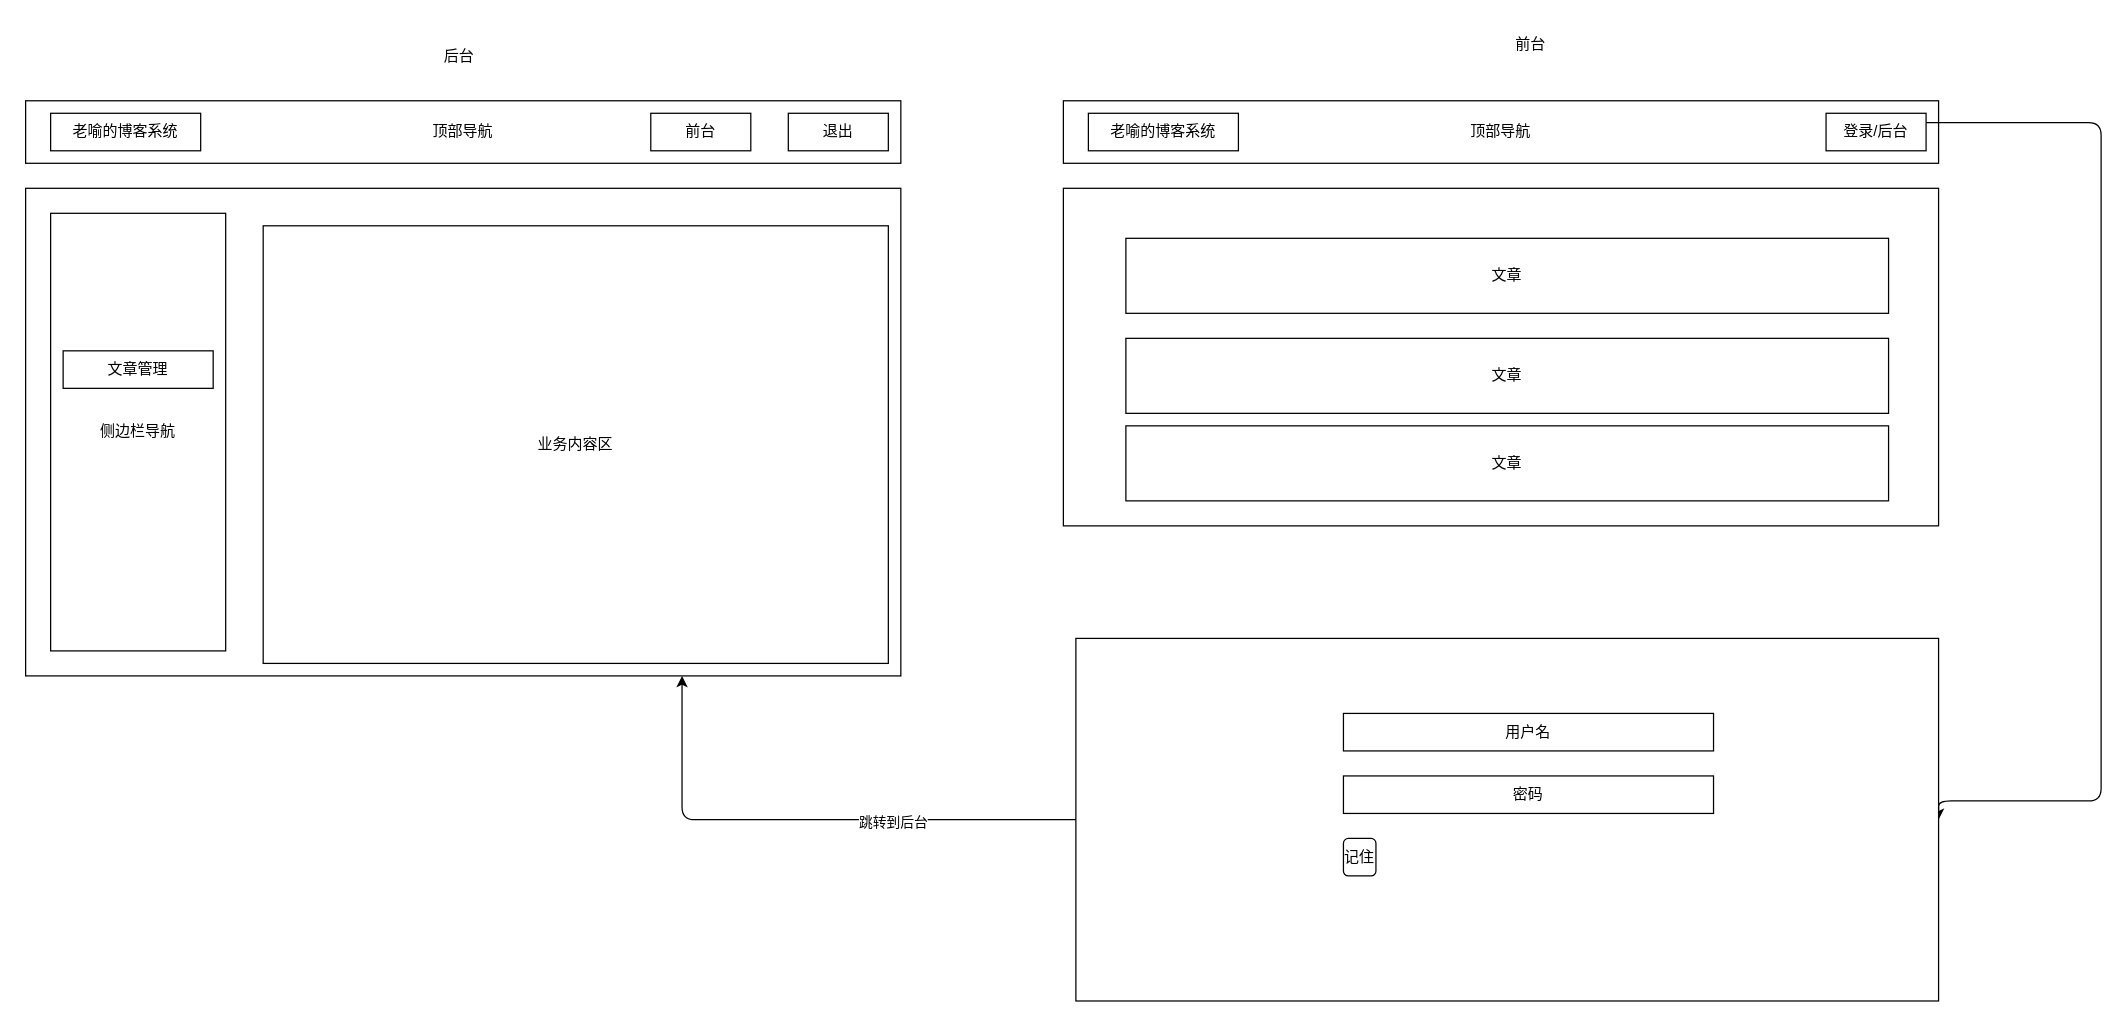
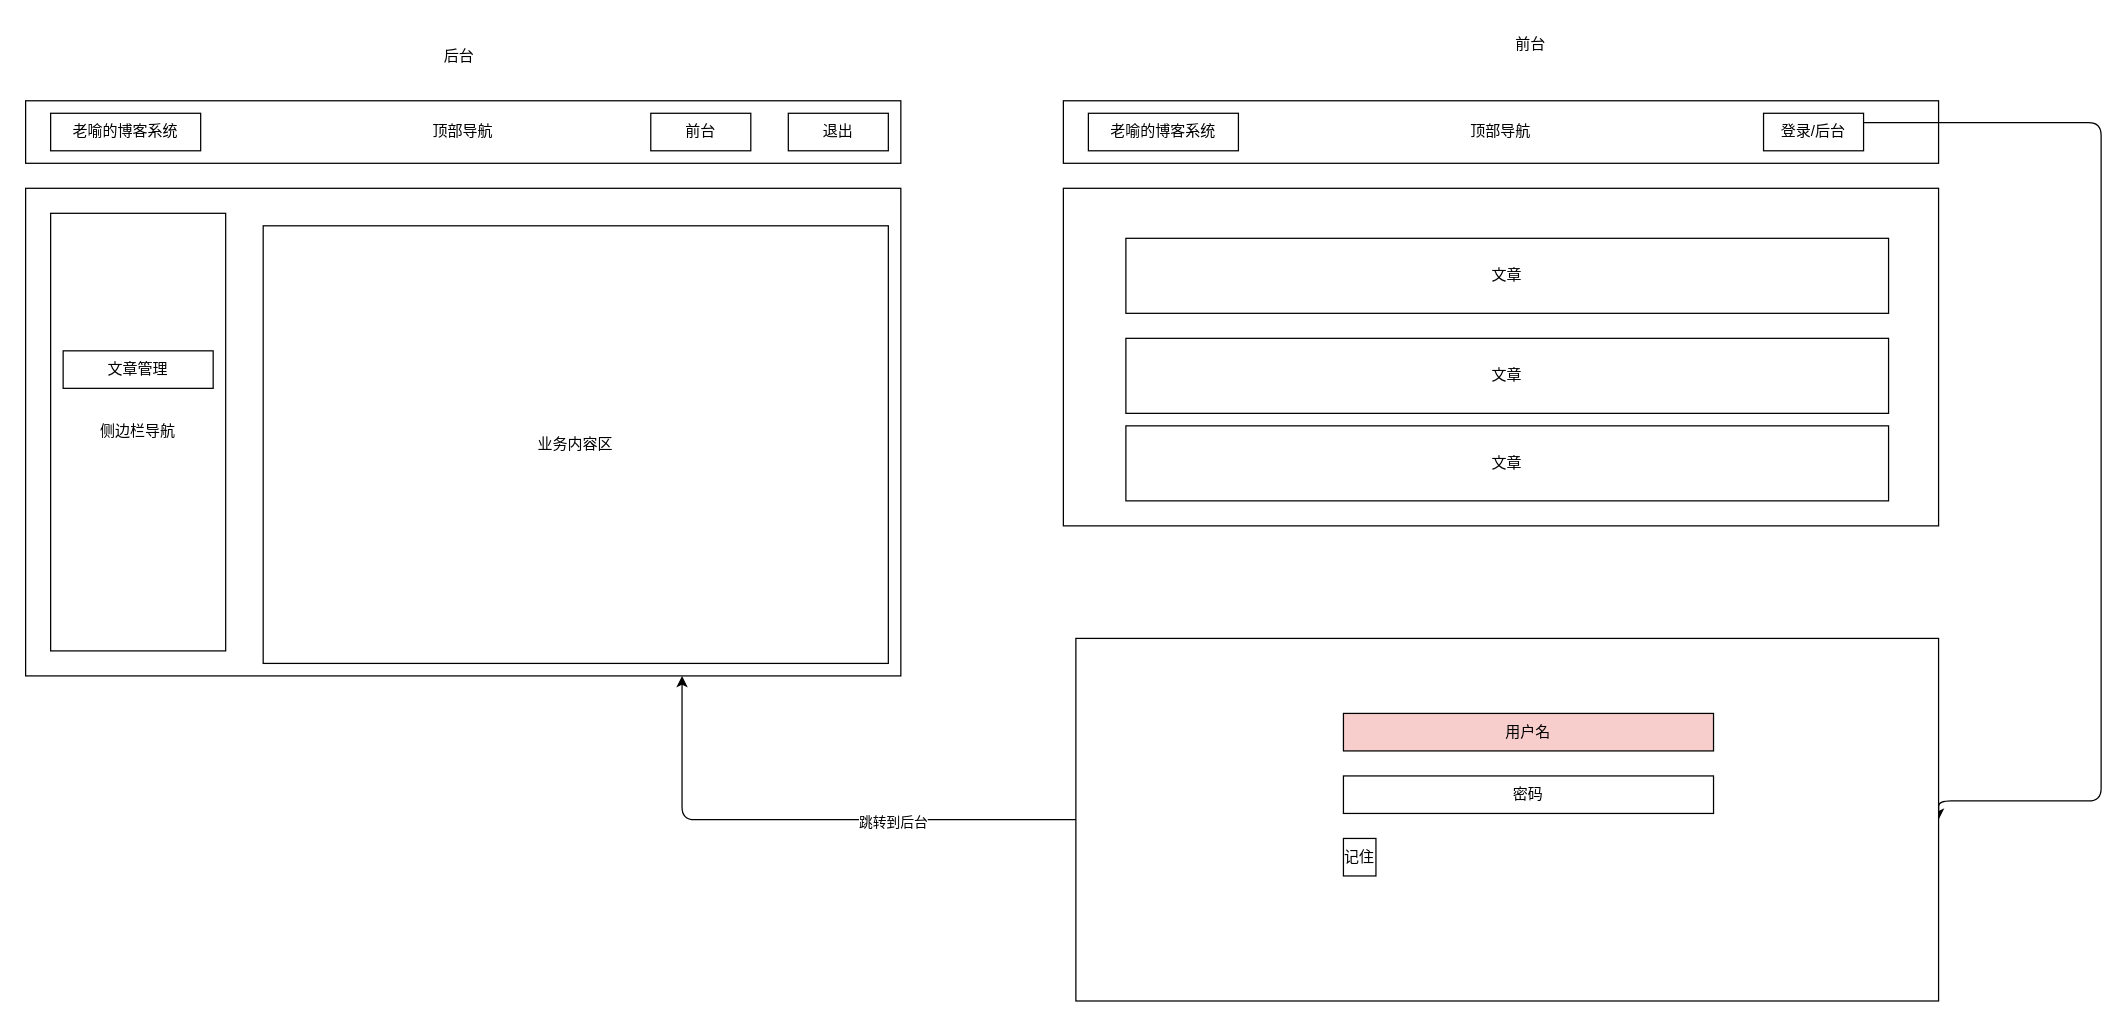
(1876, 132) -> (1813, 132)
(1528, 732) -> (1528, 732)
(1359, 857) -> (1359, 857)
